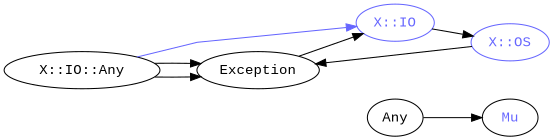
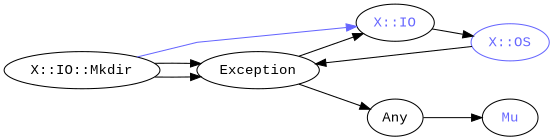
(395, 23) -> (395, 23)
(82, 70) -> (82, 70)
none -> (330, 95)
